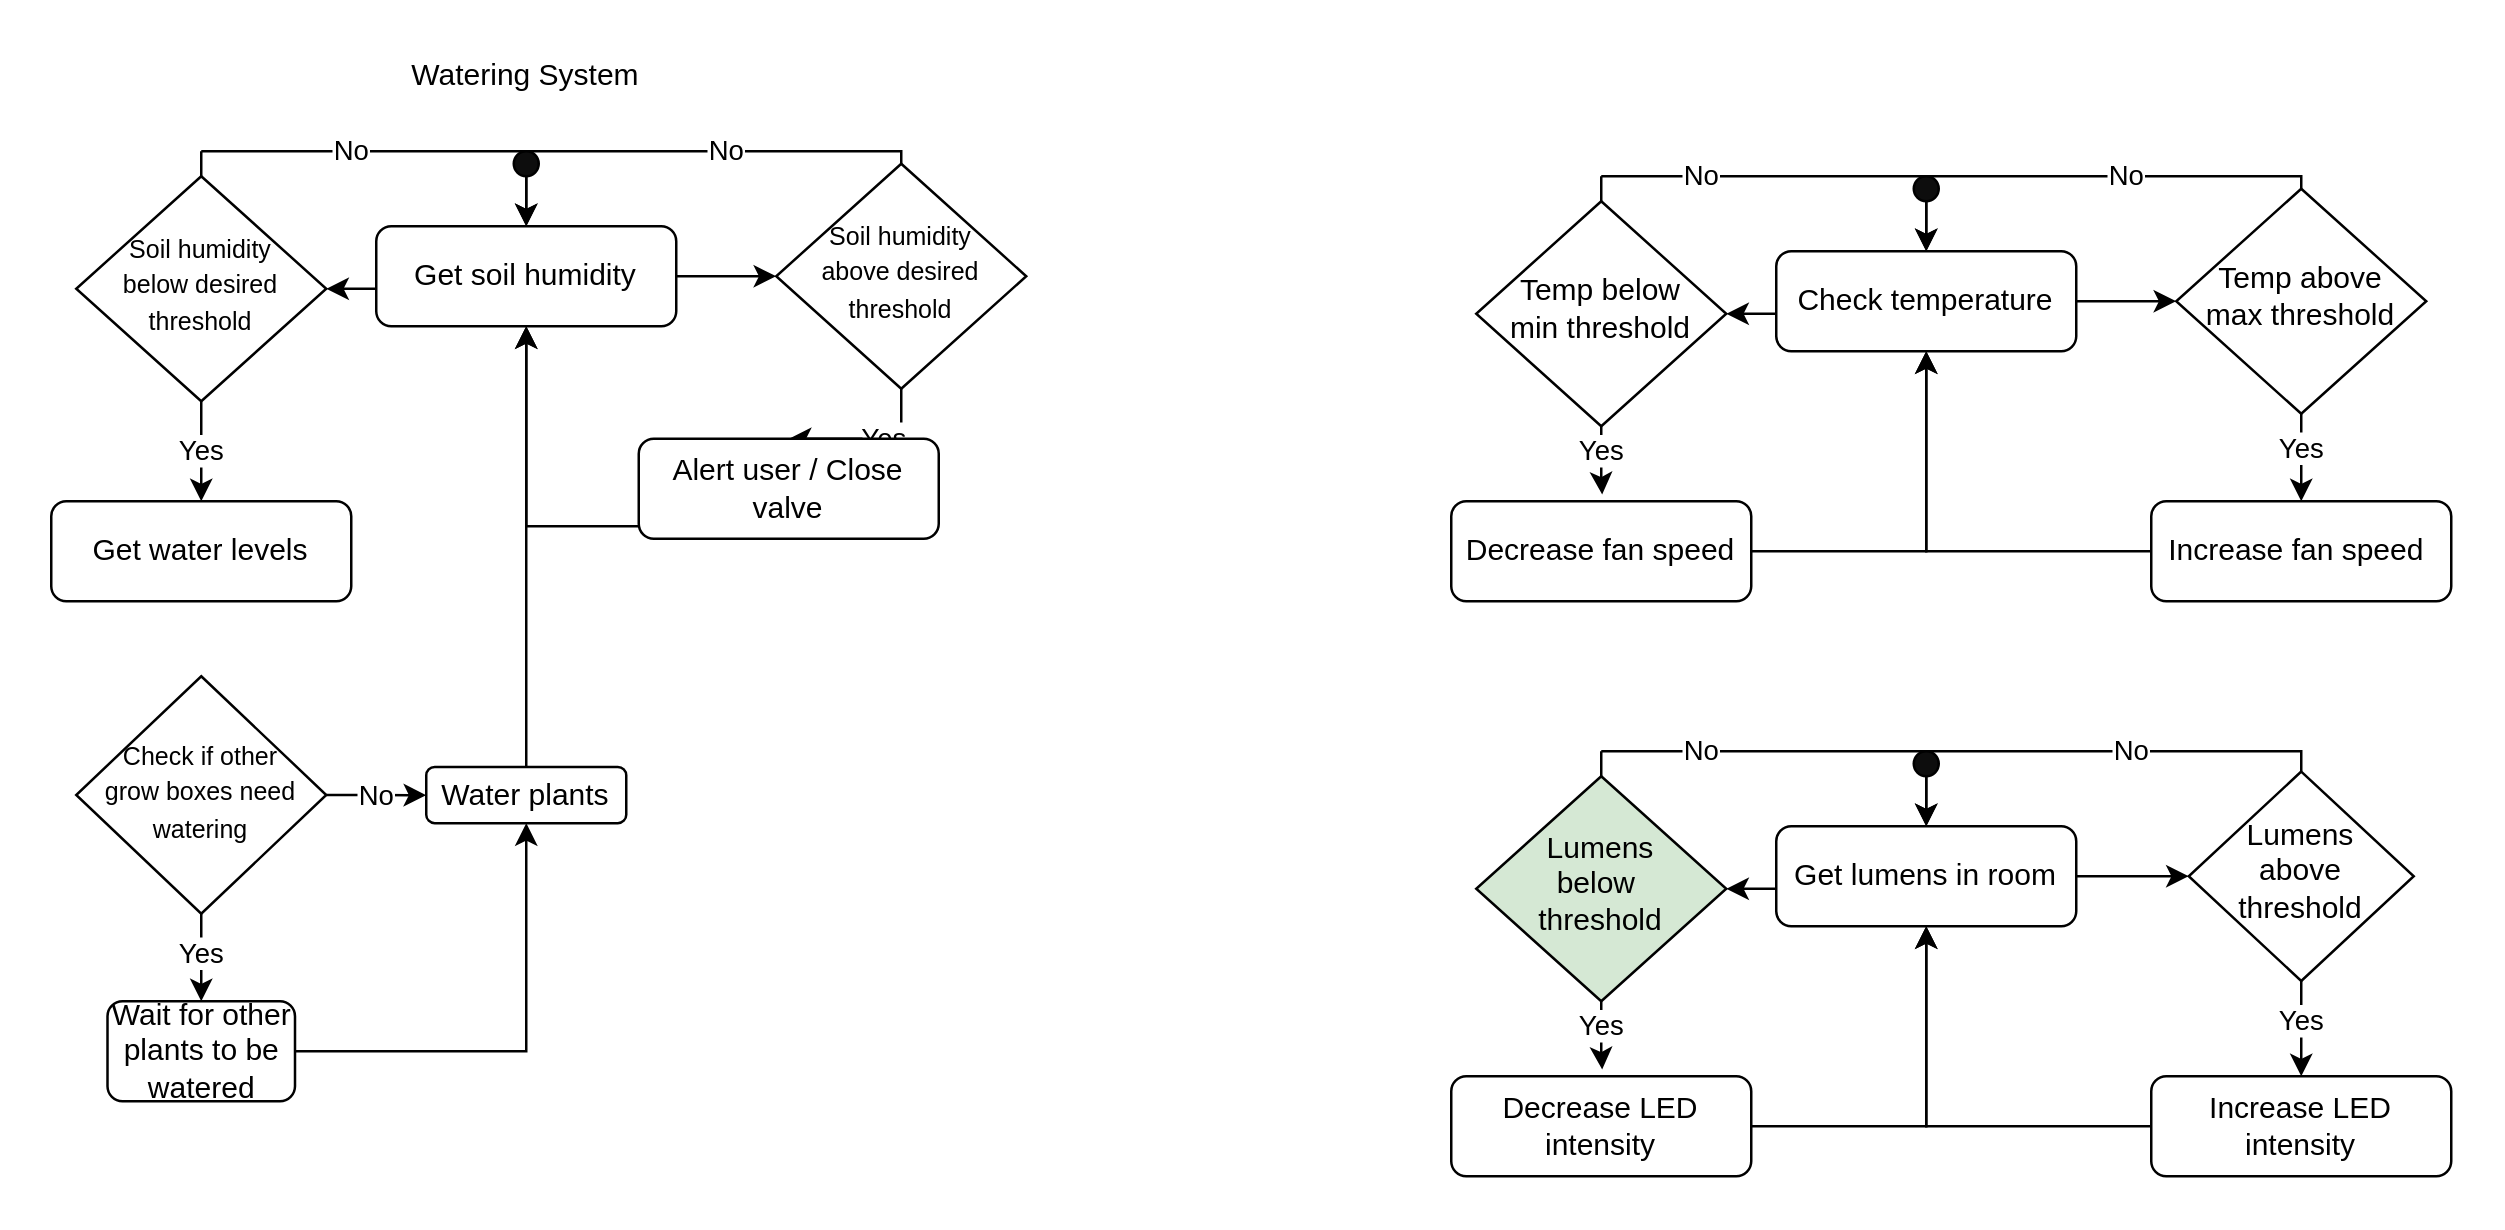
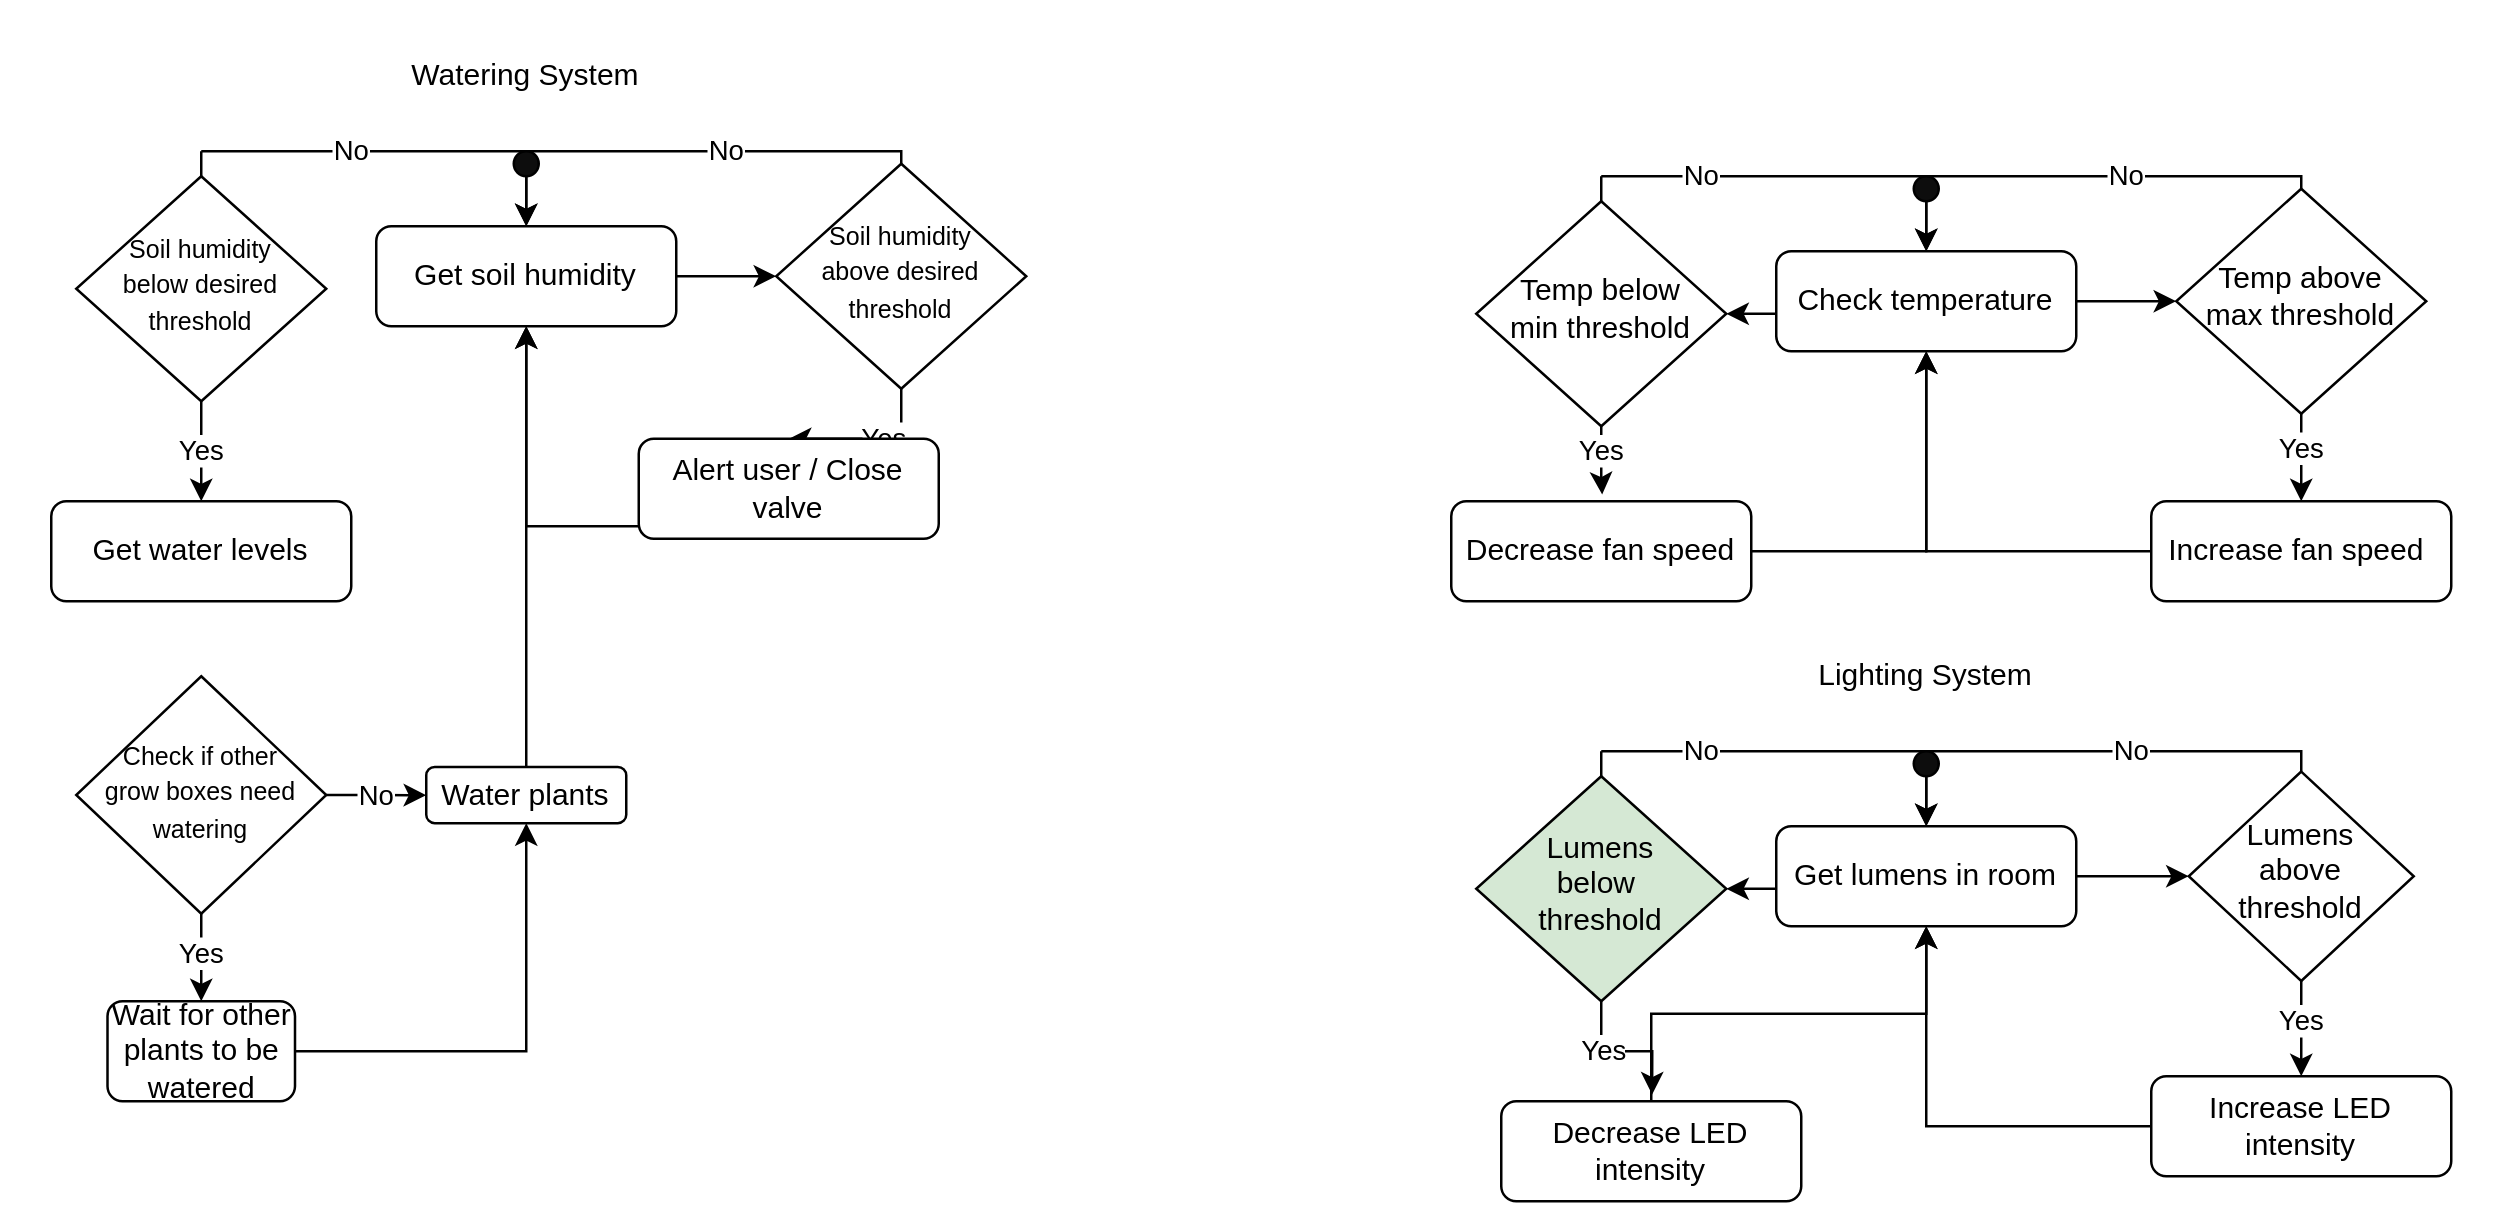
(359, 289) -> none
none -> (1926, 676)
(1601, 1126) -> (1651, 1151)
